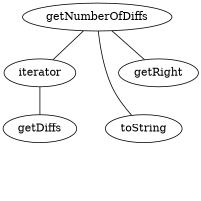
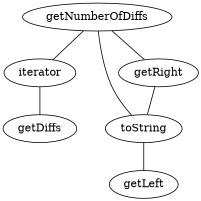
none -> (151, 101)
none -> (144, 184)
